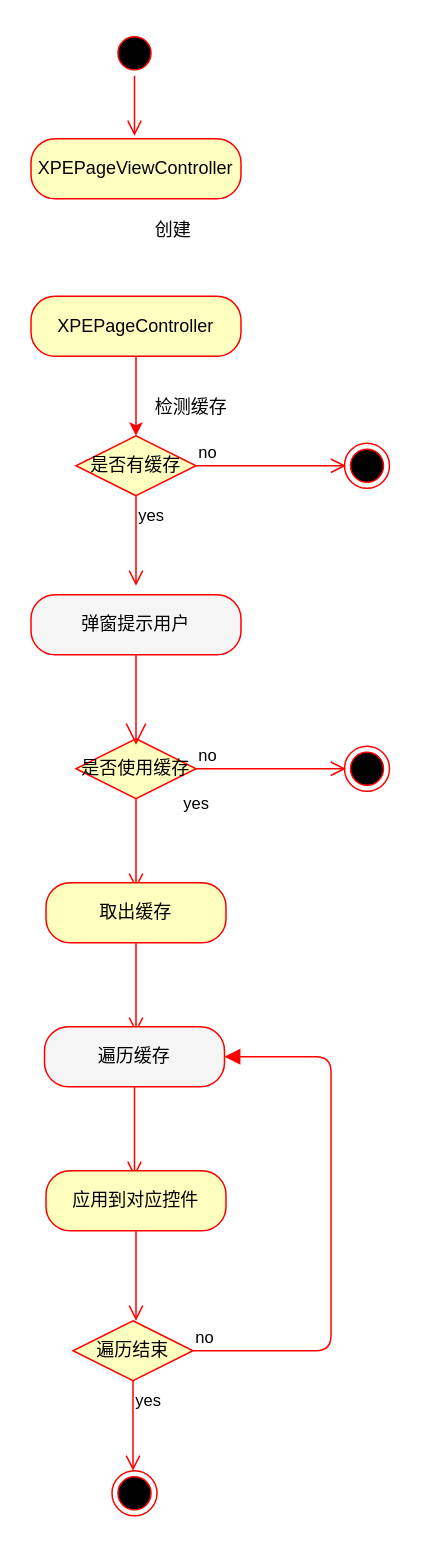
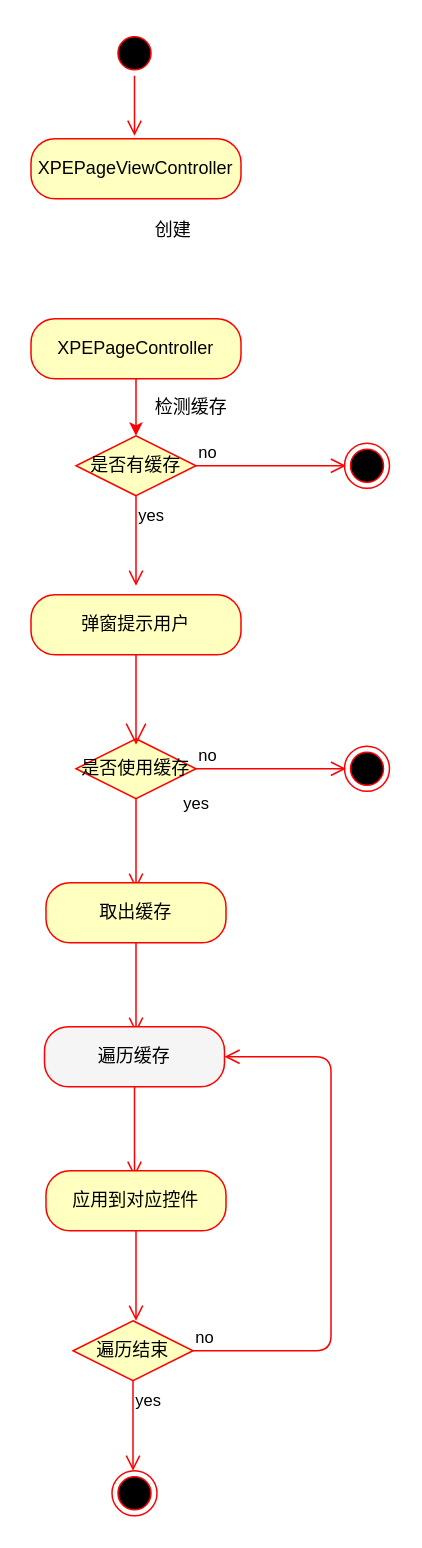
(136, 326) -> (136, 349)
(136, 625) -> (136, 625)
(240, 1057) -> (235, 1057)
